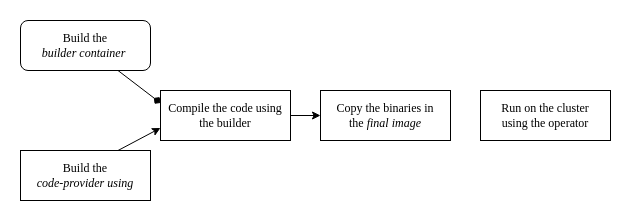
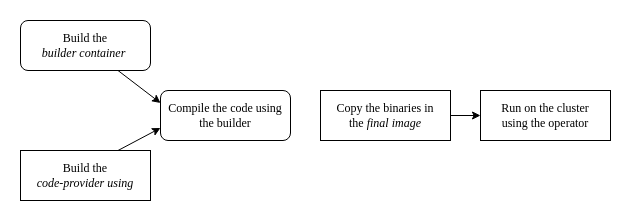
(154, 98) -> (154, 98)
(226, 116) -> (226, 116)
(310, 116) -> none
none -> (470, 116)
